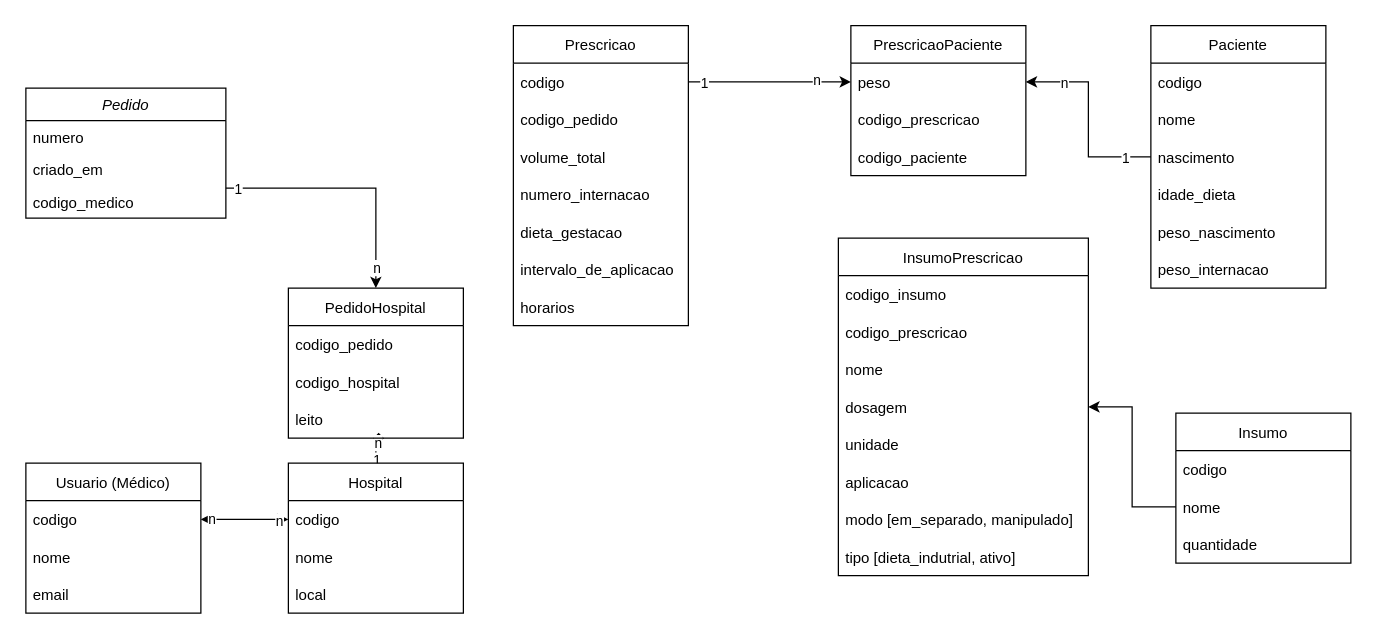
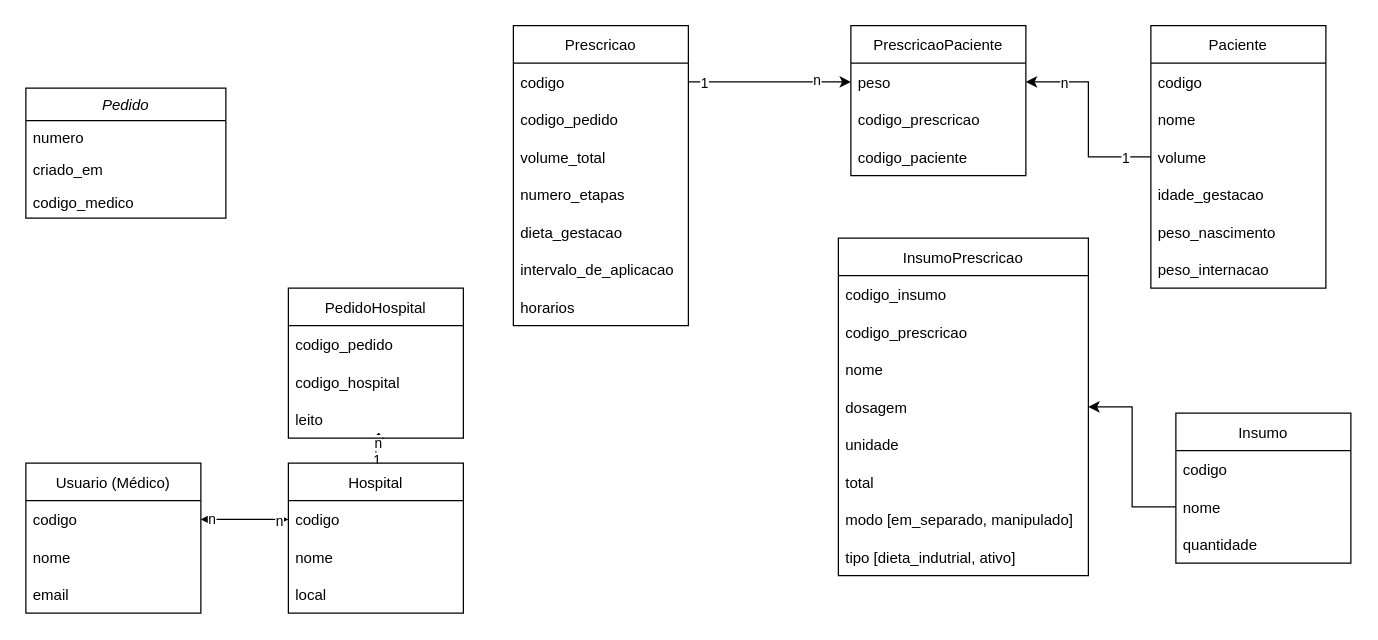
(1198, 158) -> (1181, 158)
(347, 188) -> none
(589, 195) -> (575, 195)
(1200, 195) -> (1214, 195)
(879, 483) -> (864, 483)
